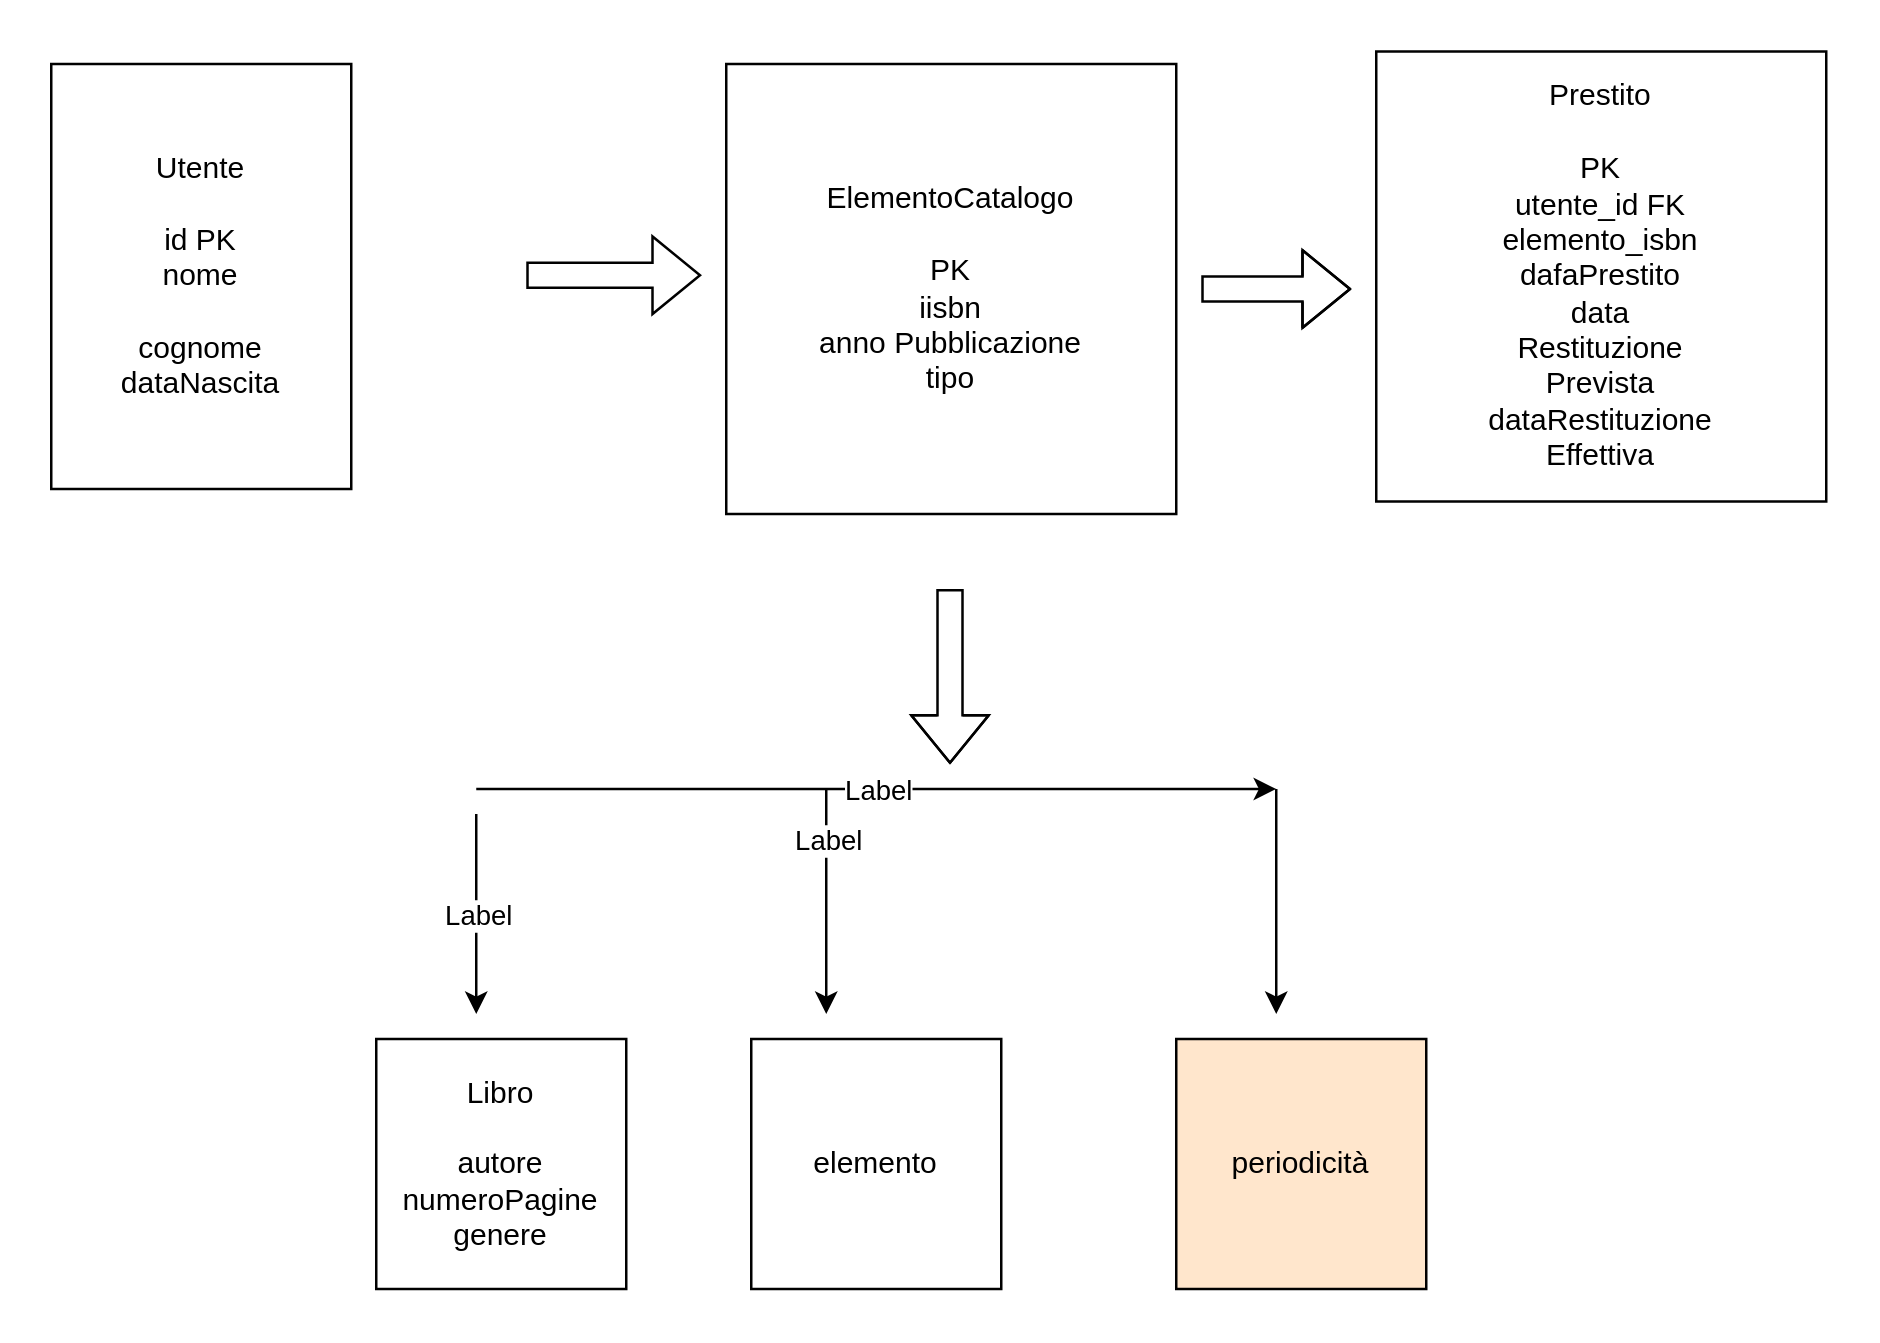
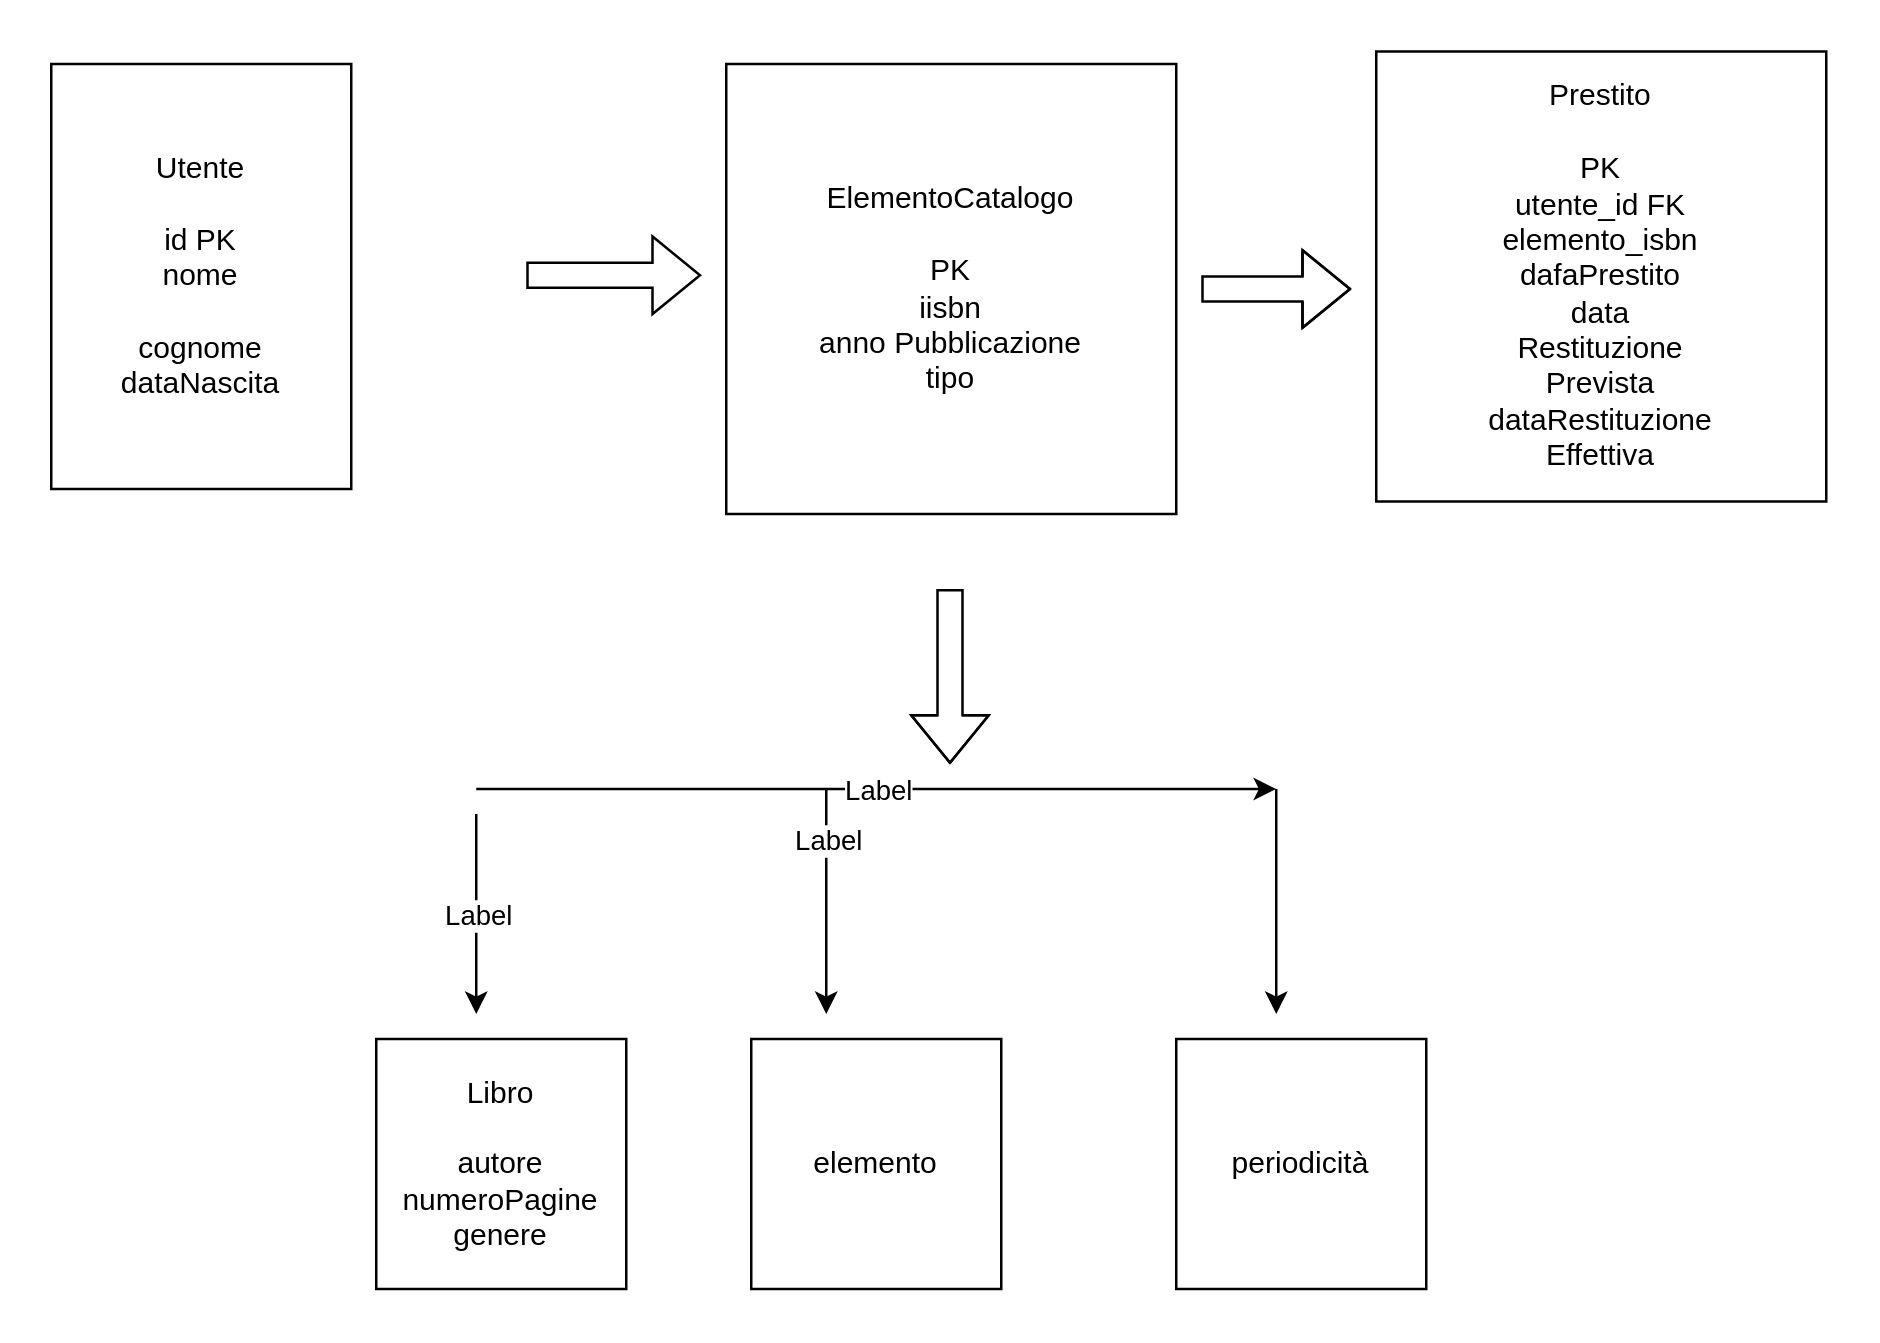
(1301, 1164) -> (1301, 1164)
